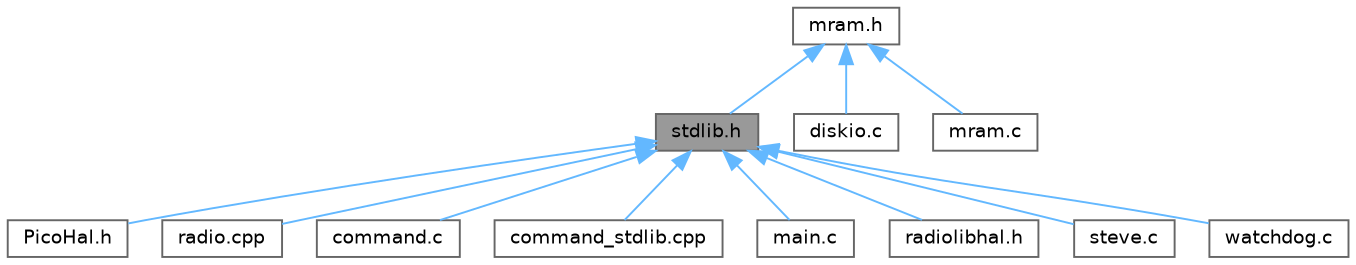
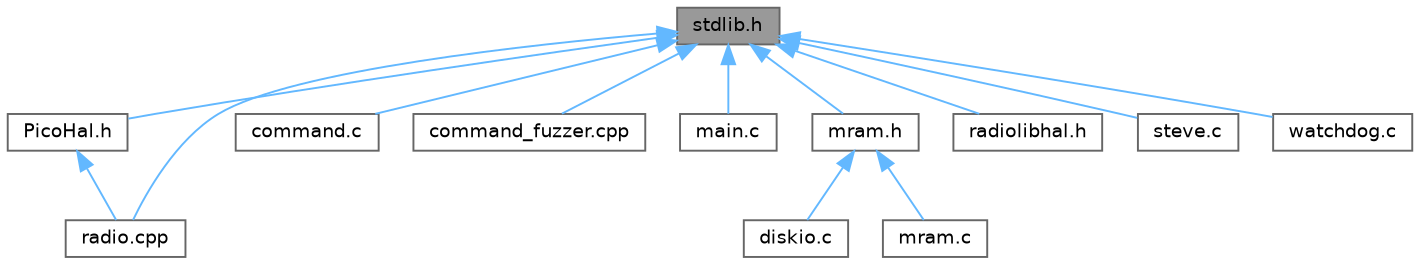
(769, 85) -> (805, 85)
none -> (102, 194)
(609, 239) -> (529, 132)
